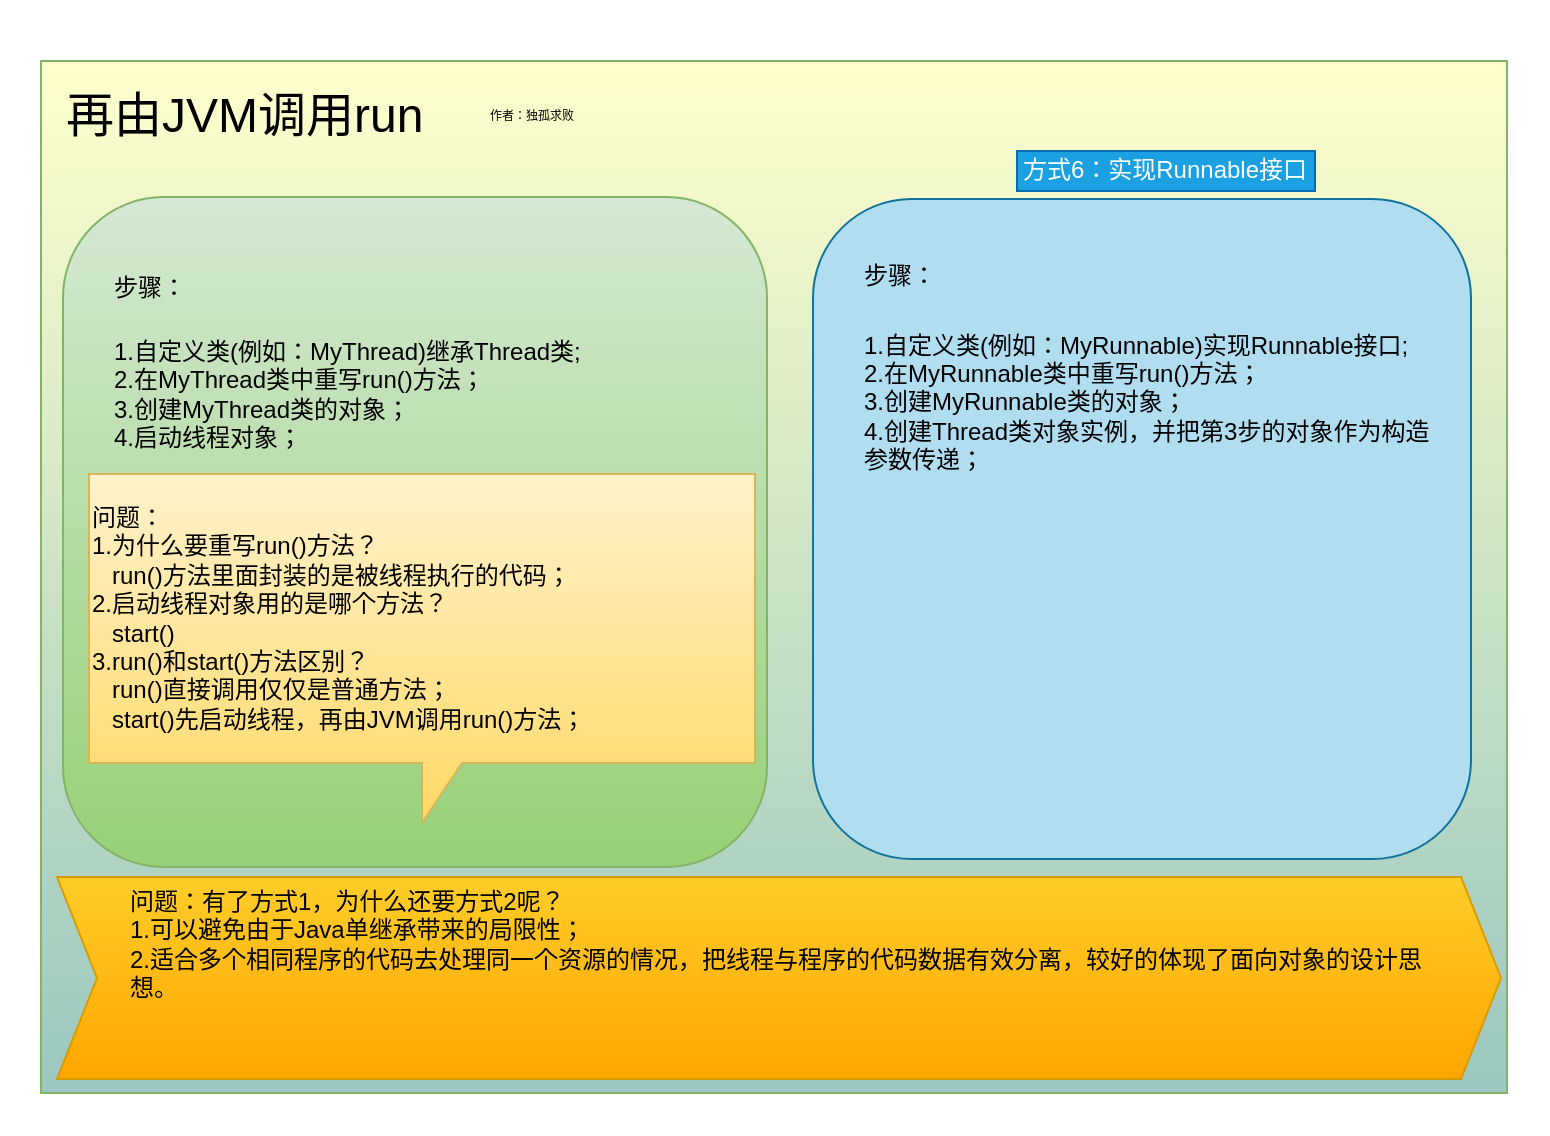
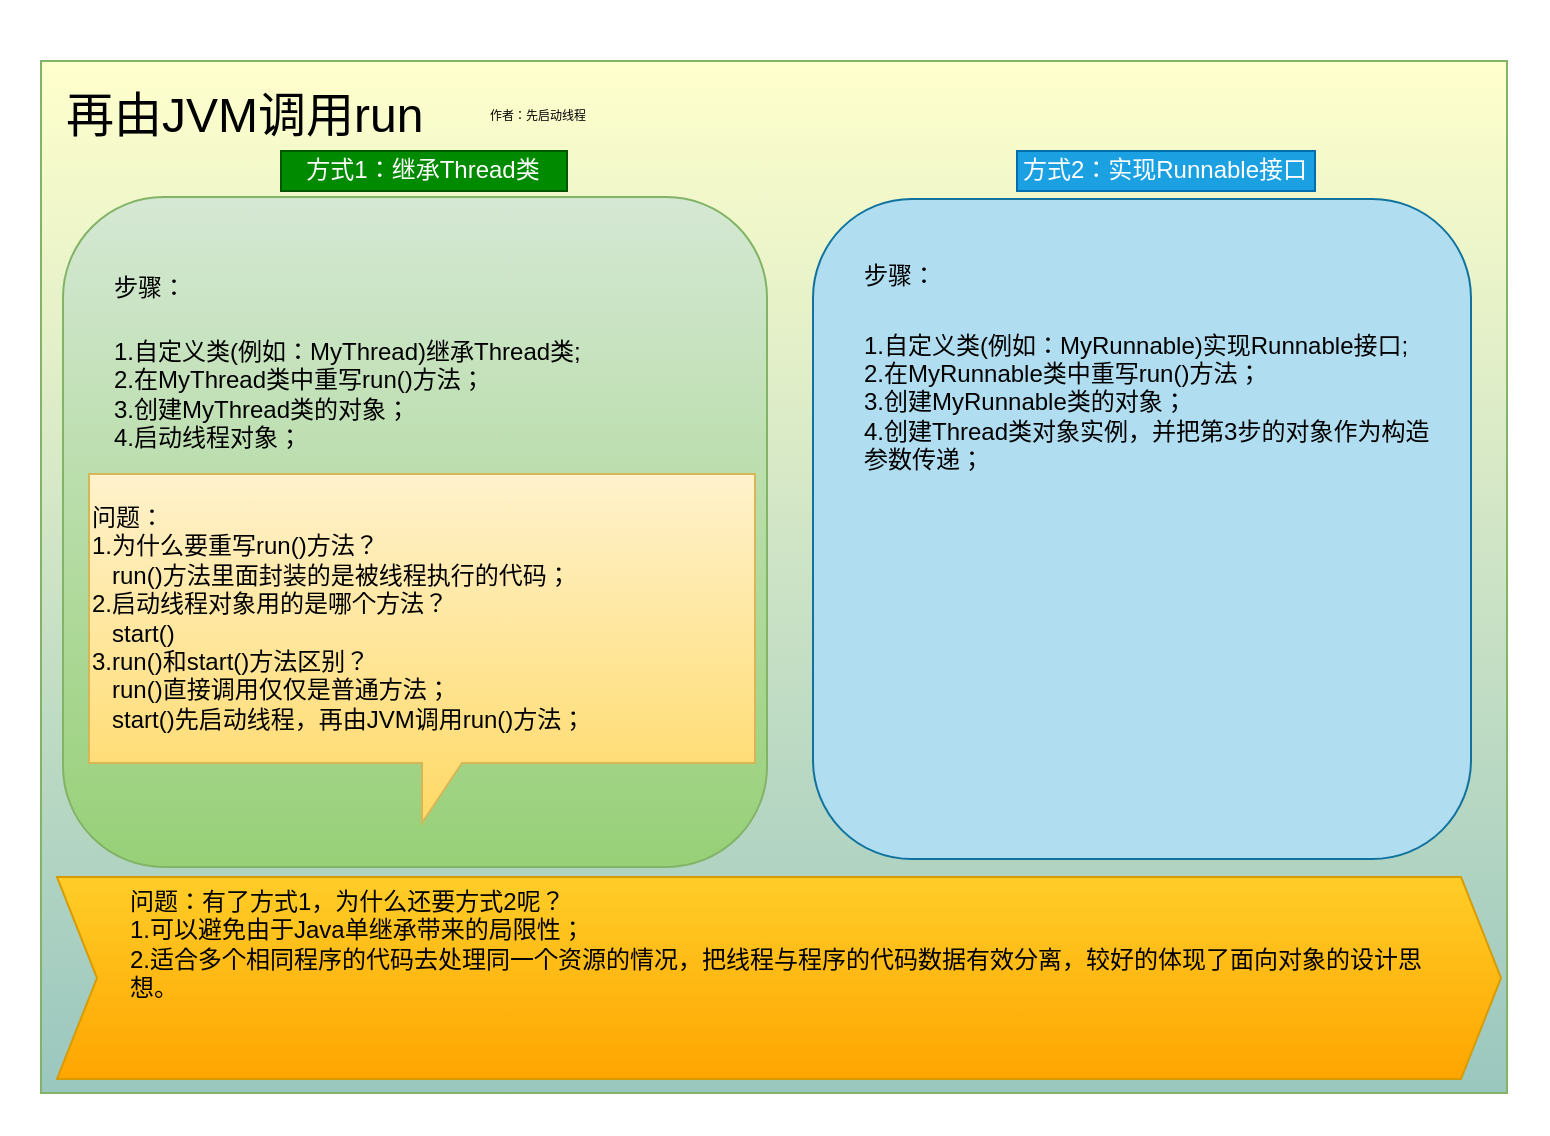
(533, 117) -> (539, 117)
none -> (424, 171)
(1166, 171) -> (1166, 171)
